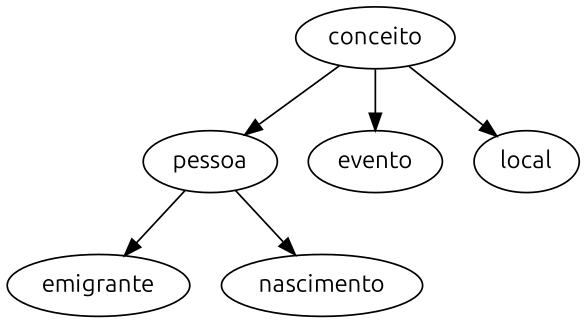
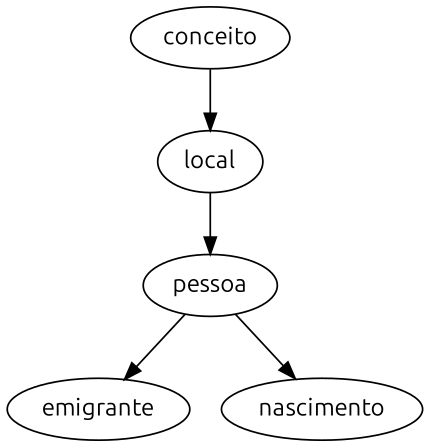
(299, 95) -> (210, 215)
(375, 162) -> none
